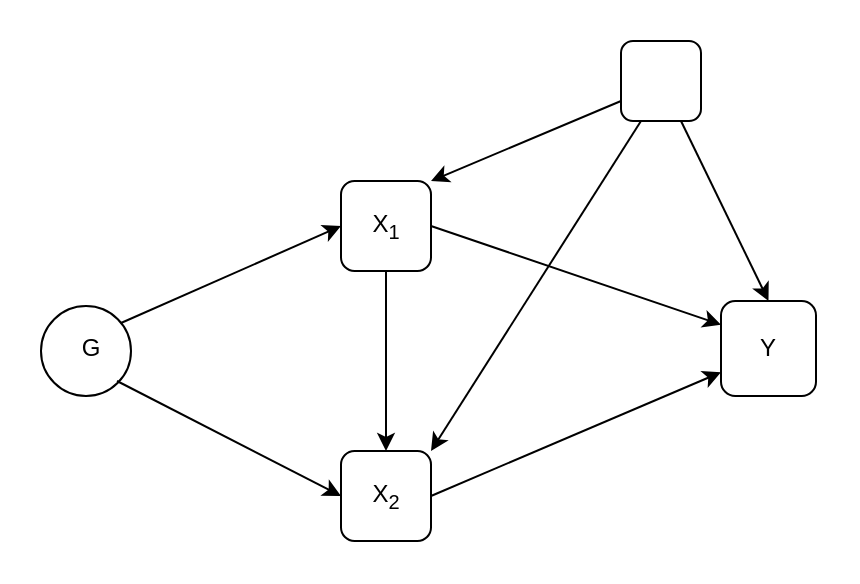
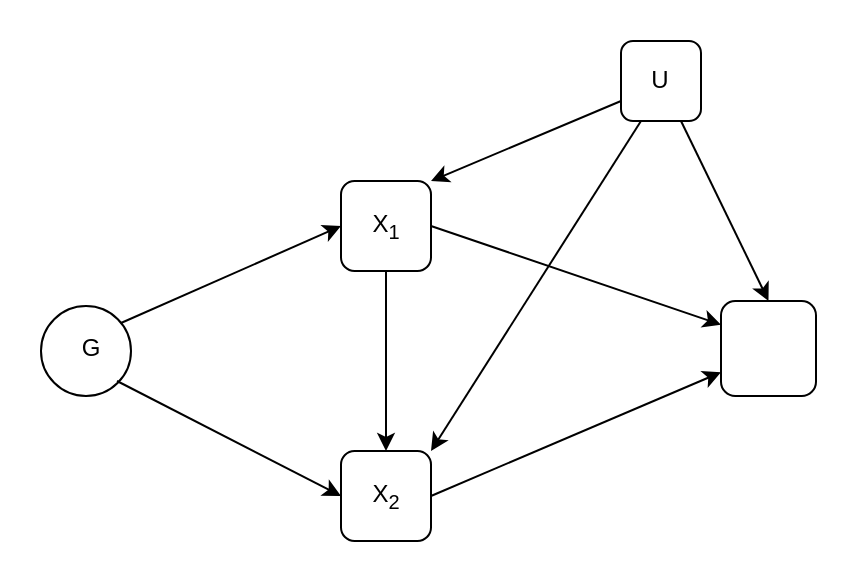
none -> (661, 81)
(769, 349) -> none
